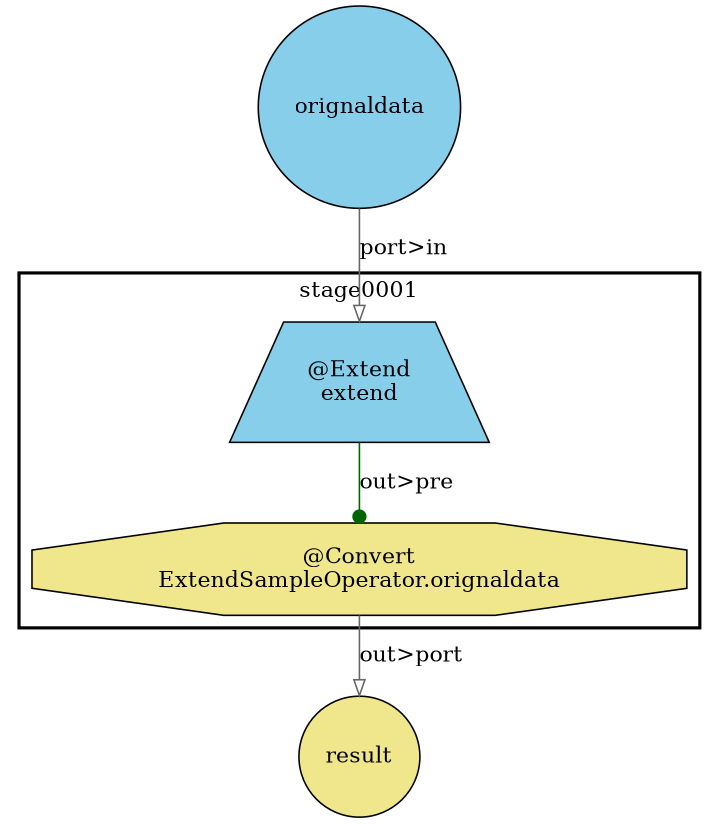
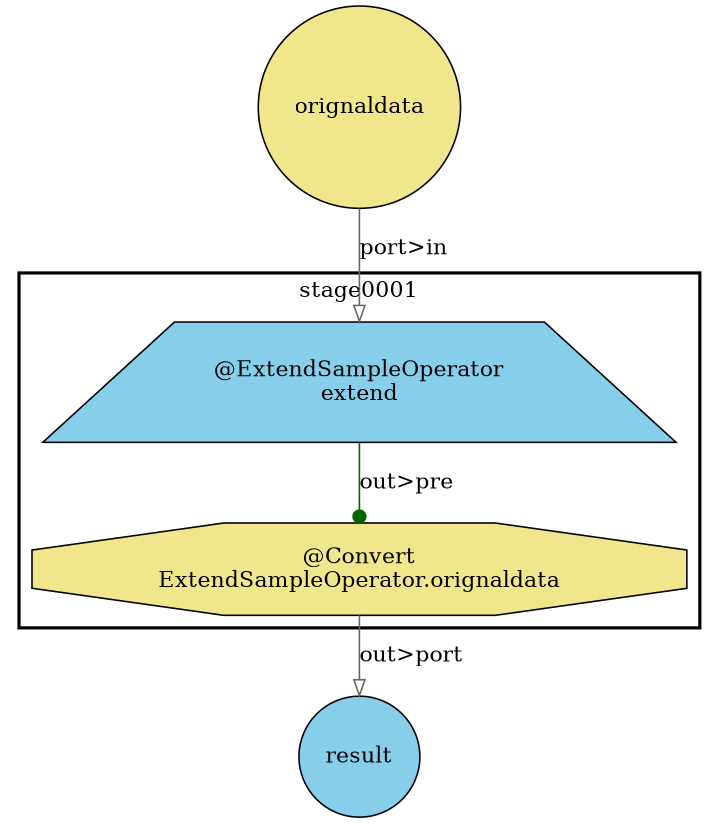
(359, 107) -> (359, 107)
(359, 382) -> (359, 382)
(359, 757) -> (359, 757)
